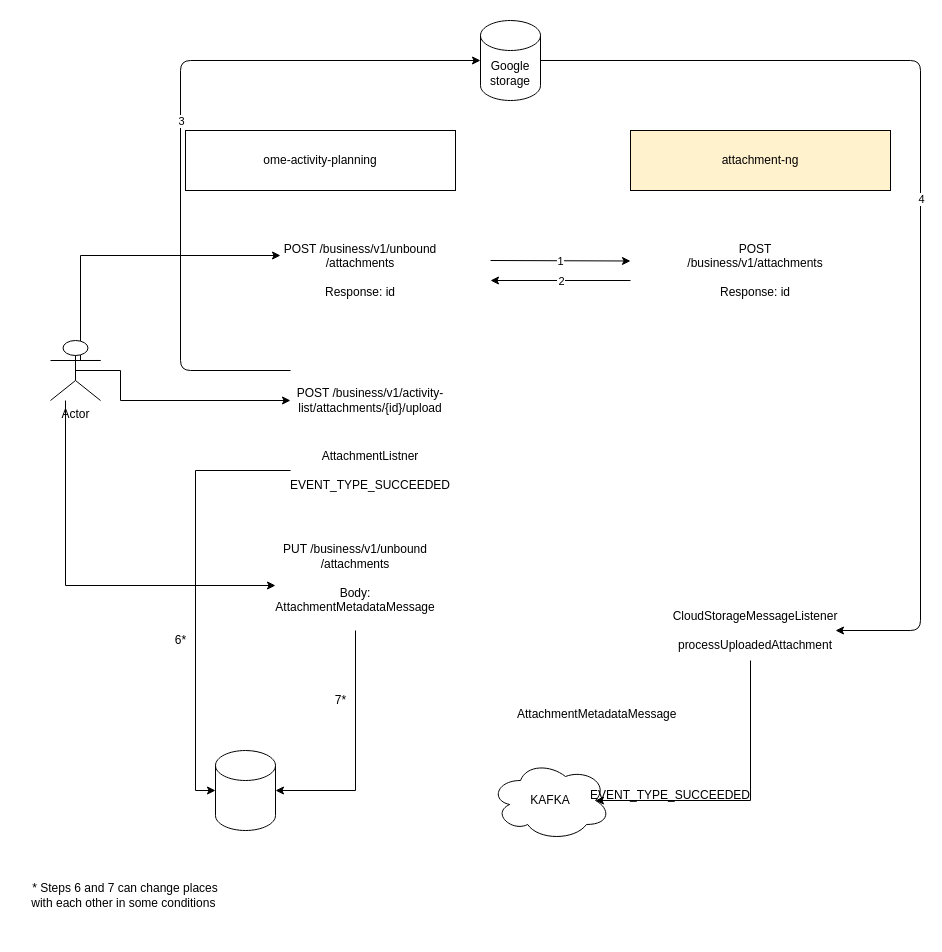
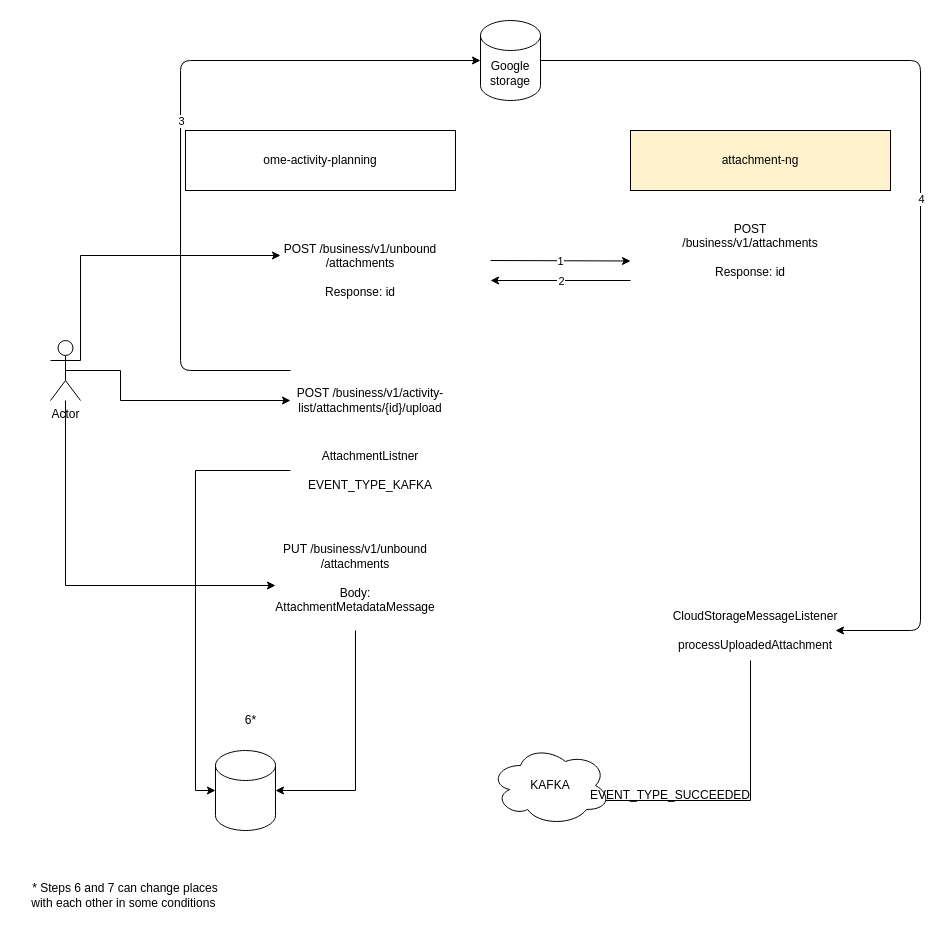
(756, 271) -> (751, 251)
(76, 371) -> (66, 371)
(371, 471) -> (371, 471)
(181, 641) -> (251, 721)
(341, 701) -> none
(606, 716) -> none
(551, 801) -> (551, 786)
